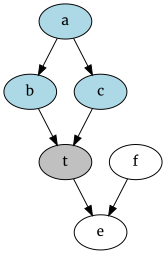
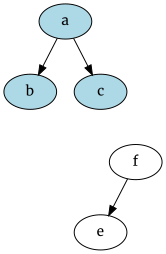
(65, 162) -> none
